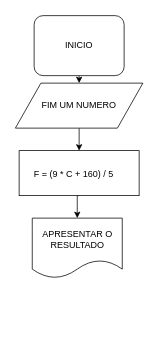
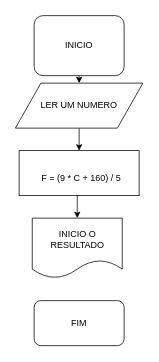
(79, 105) -> (79, 105)
(79, 173) -> (87, 177)
(78, 239) -> (78, 239)
none -> (79, 323)
